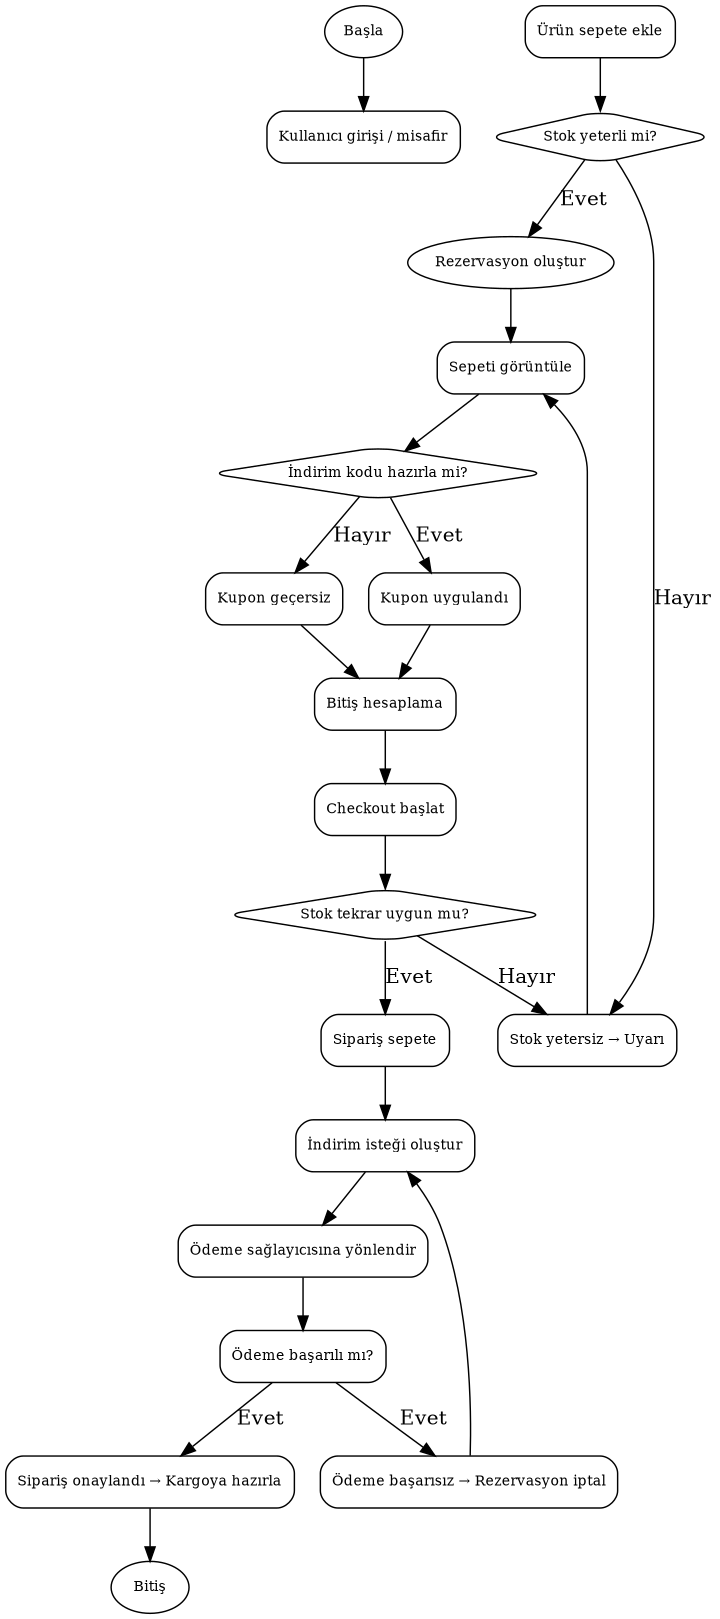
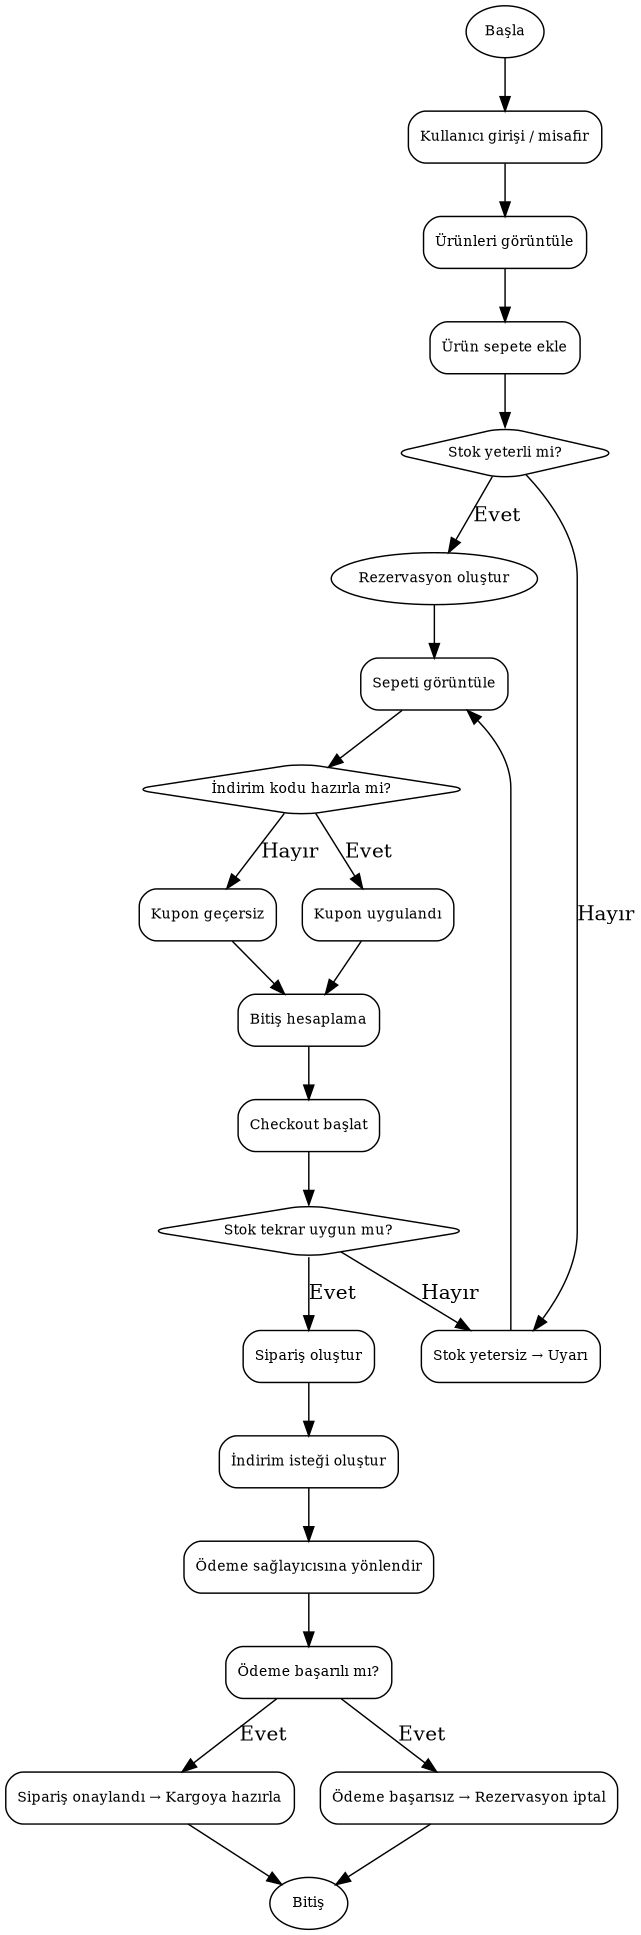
none -> (505, 242)
(385, 1040) -> (309, 1356)
(462, 1315) -> (389, 1850)
